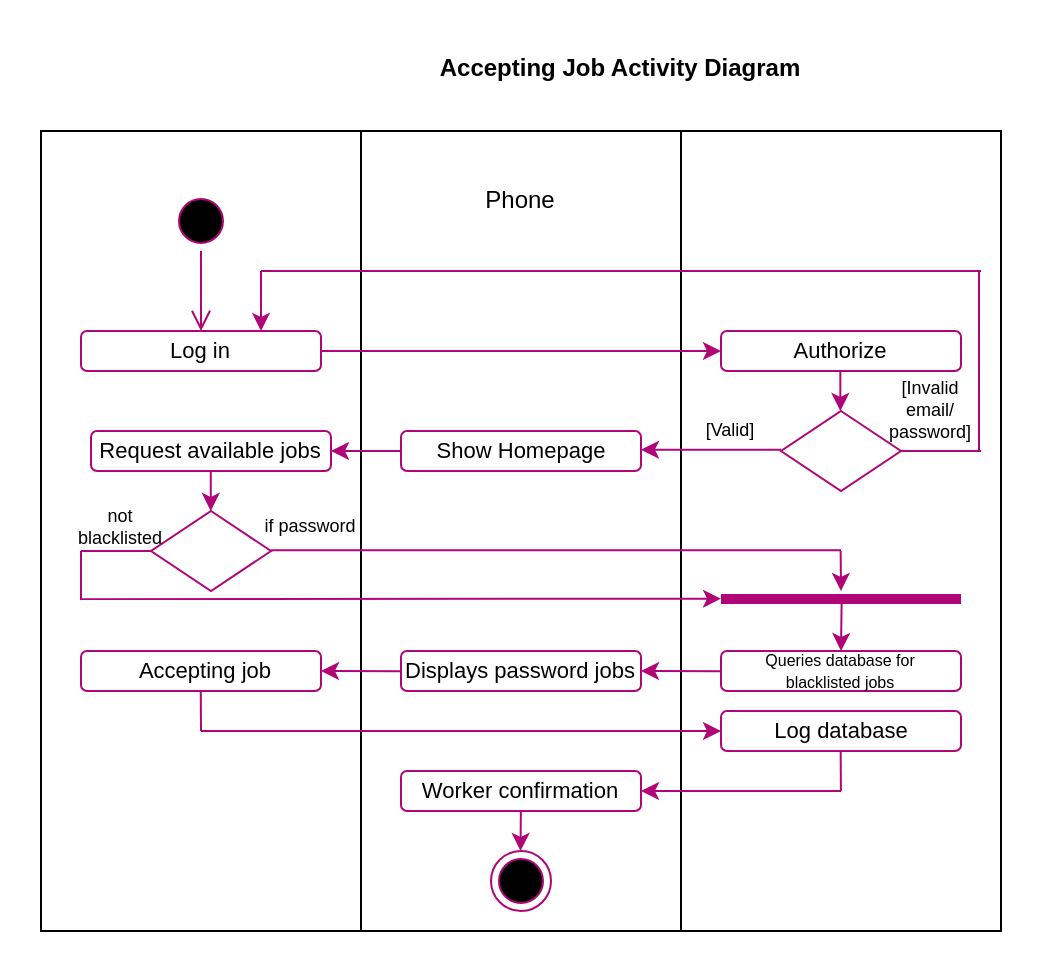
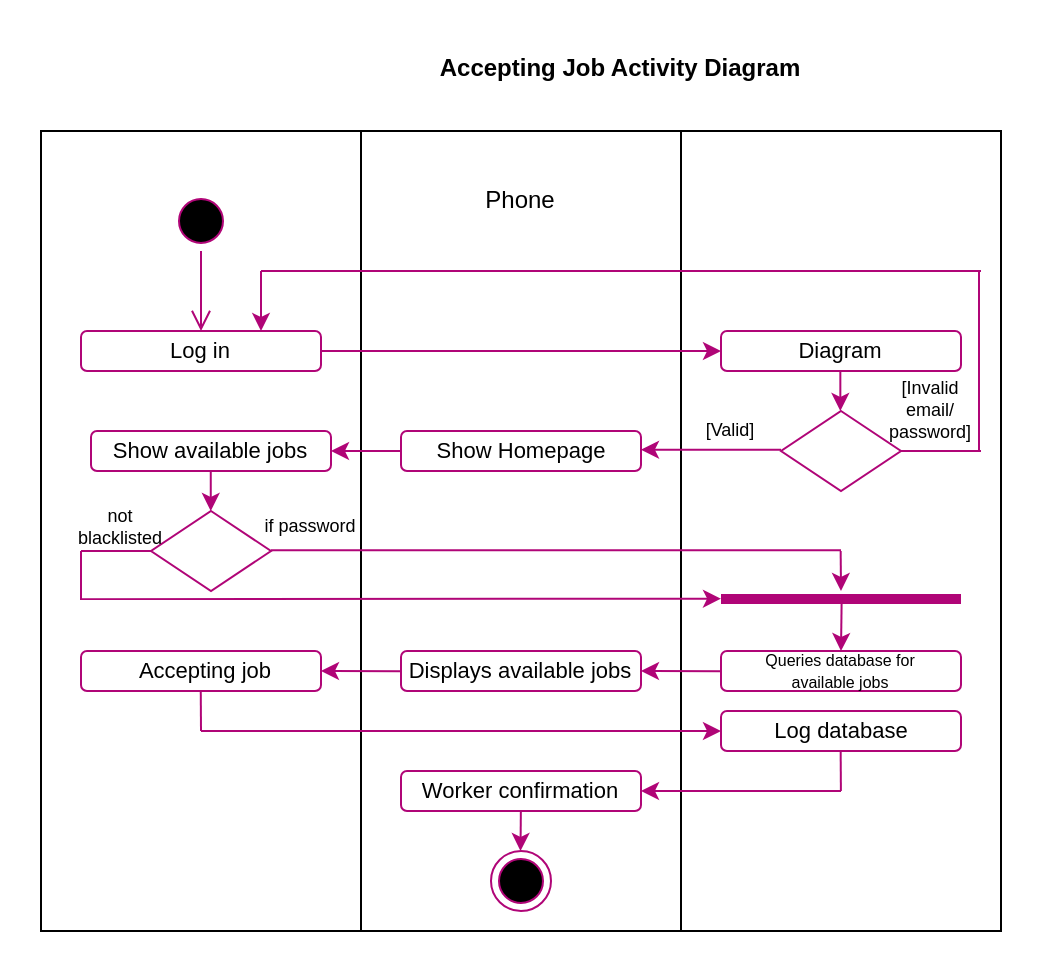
(841, 351) -> (841, 351)
(211, 451) -> (211, 451)
(521, 671) -> (521, 671)
(841, 671) -> (841, 671)
